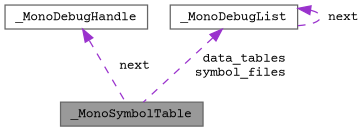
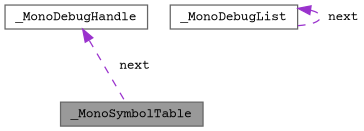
(178, 70) -> none
